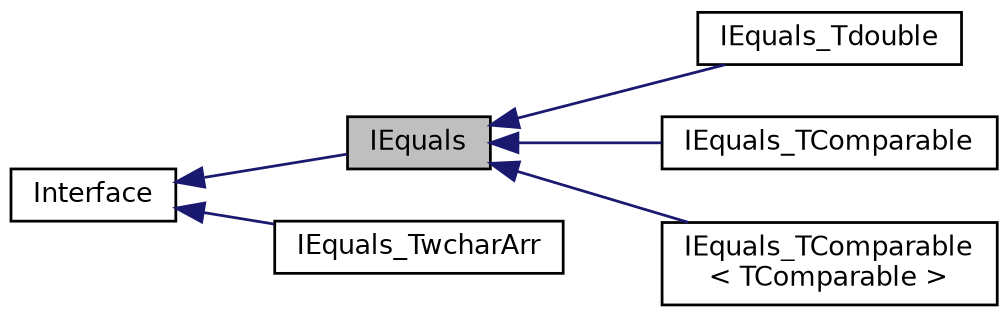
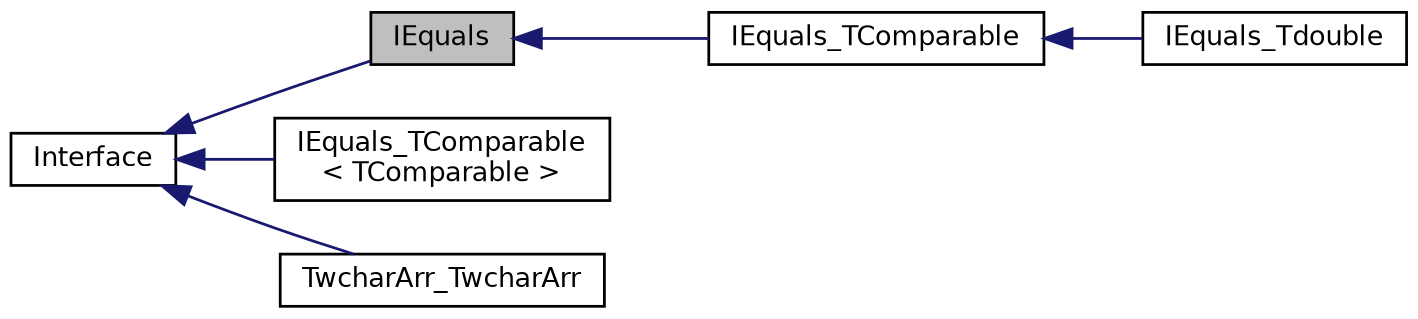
(621, 91) -> (1107, 38)
(603, 197) -> (240, 159)
(419, 247) -> (442, 280)
